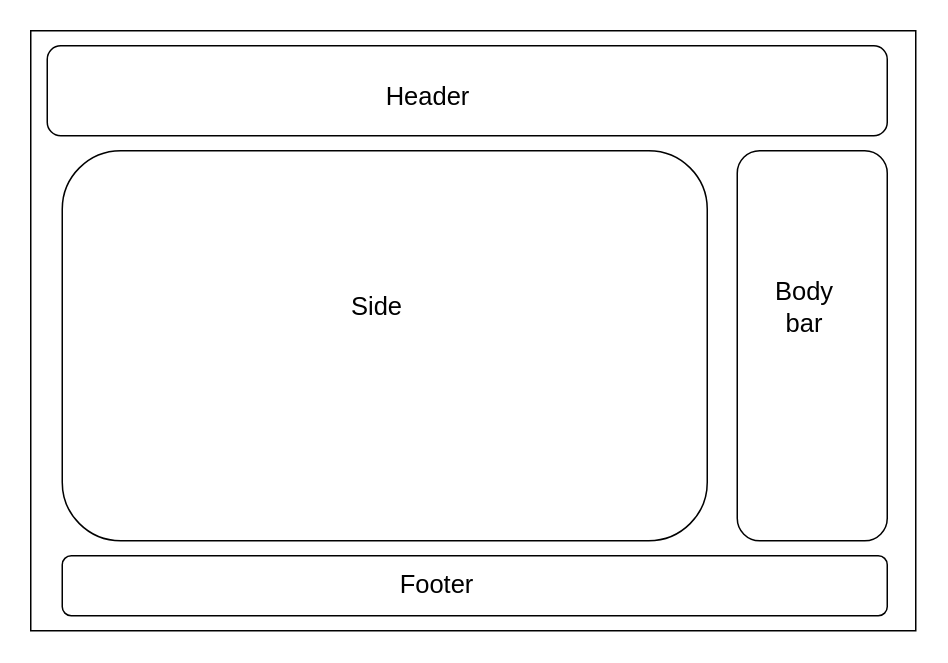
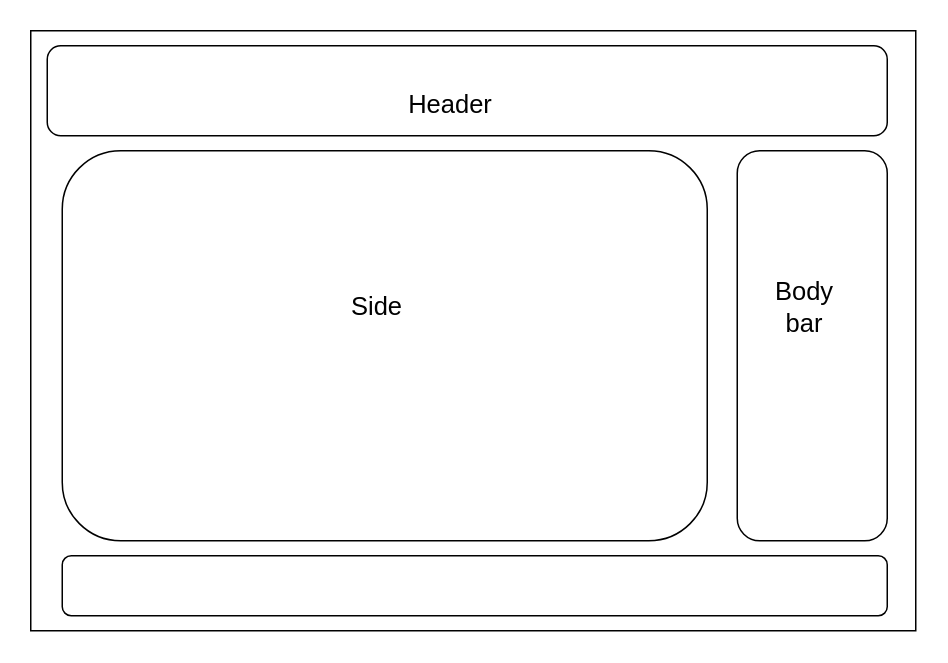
(428, 98) -> (451, 106)
(437, 586) -> none
